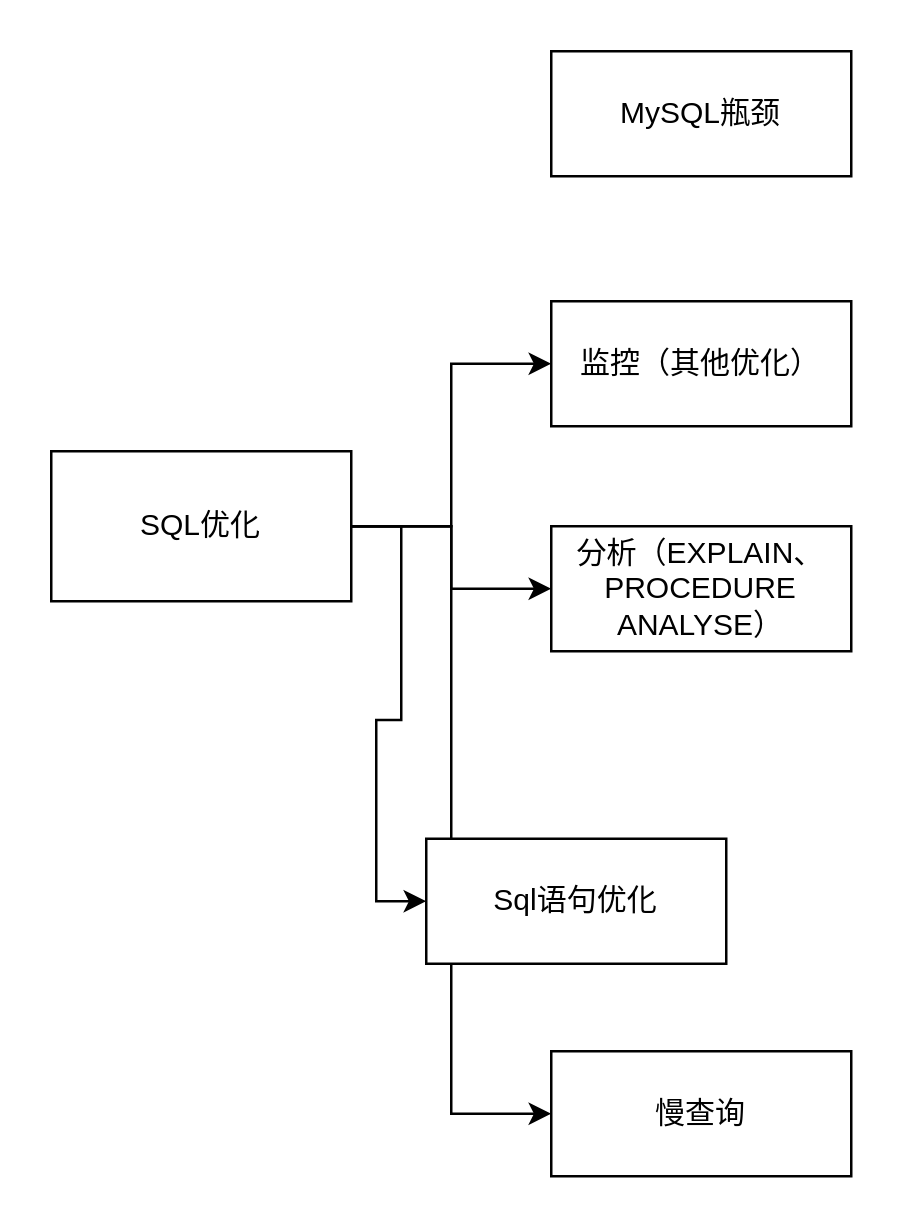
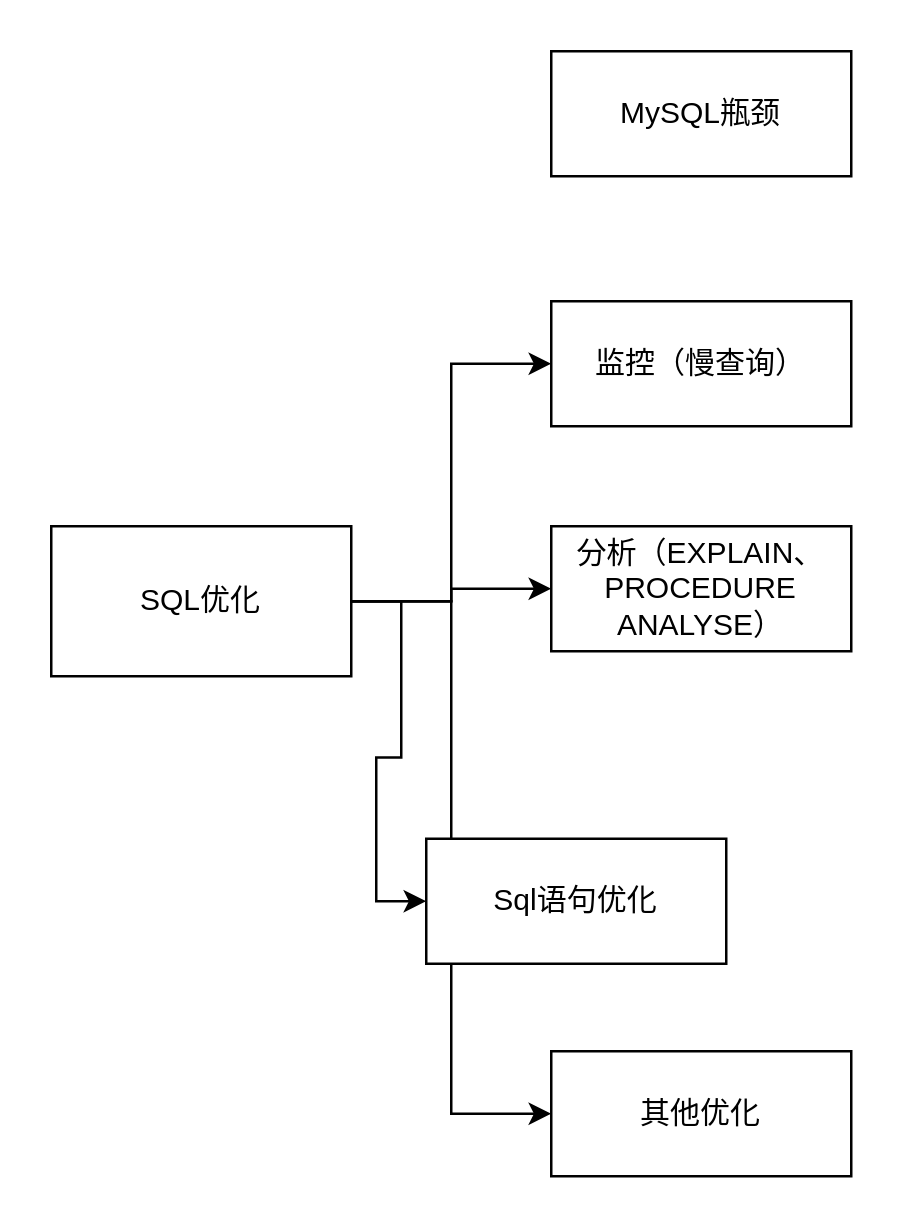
(701, 364) -> (701, 364)
(201, 526) -> (201, 601)
(701, 1114) -> (701, 1114)
